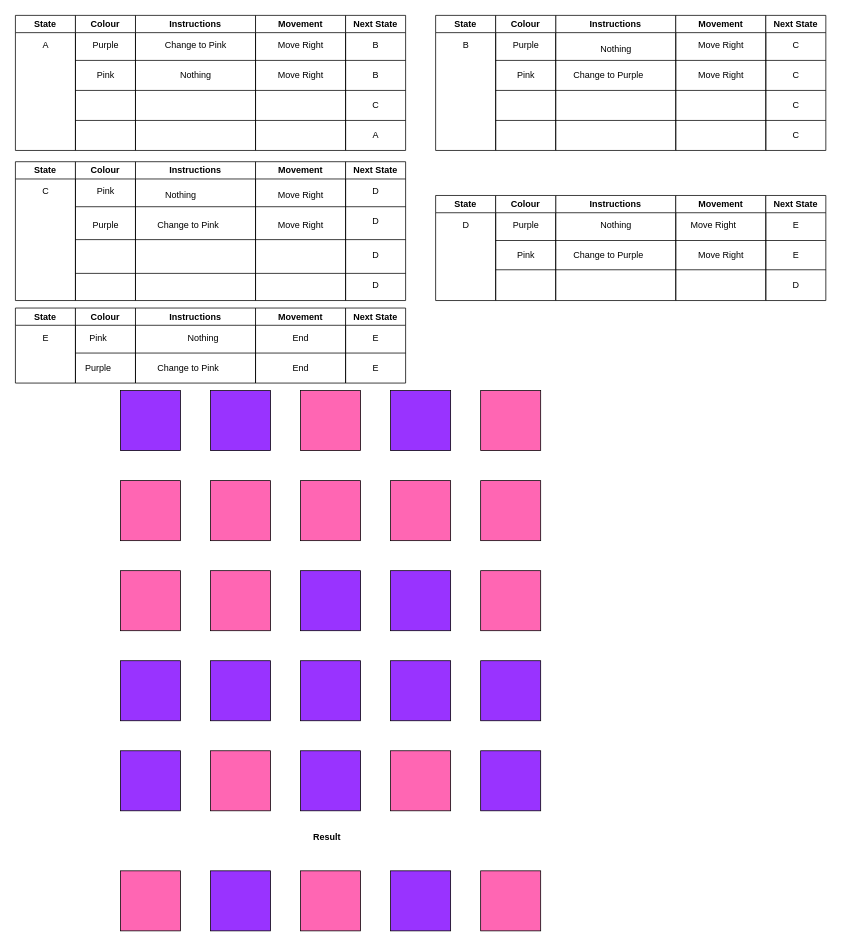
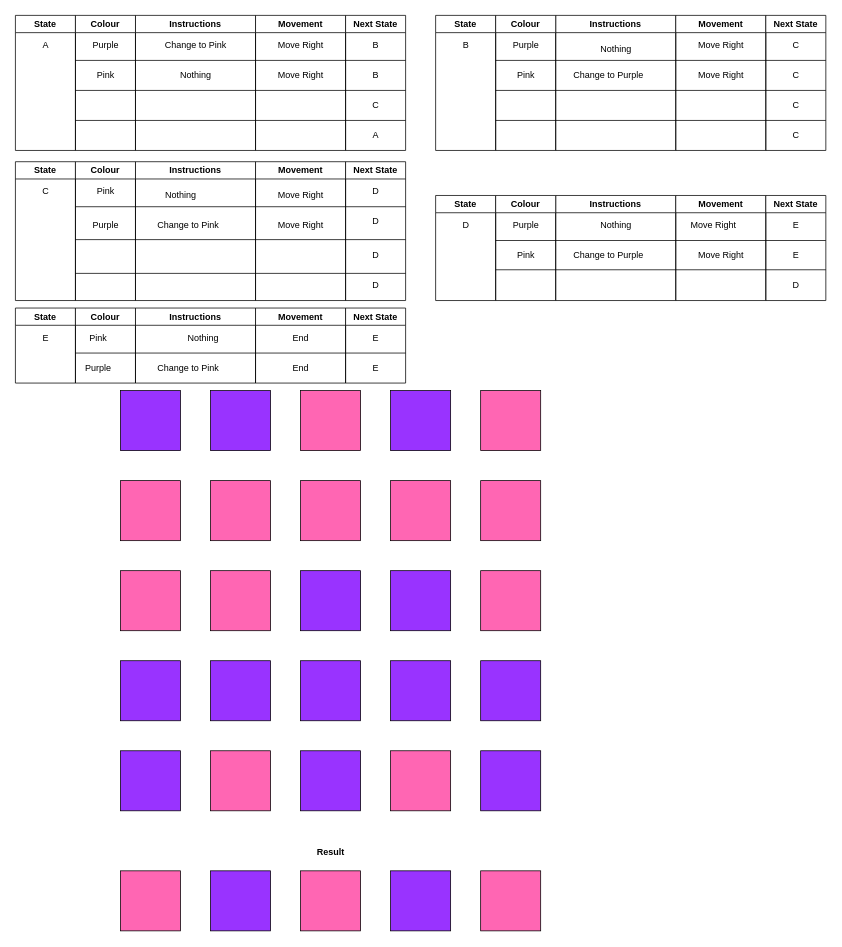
(327, 837) -> (330, 852)
